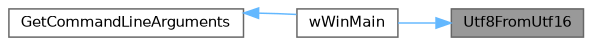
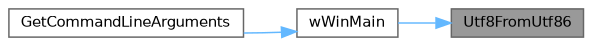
(278, 14) -> (263, 33)
(517, 23) -> (517, 23)
